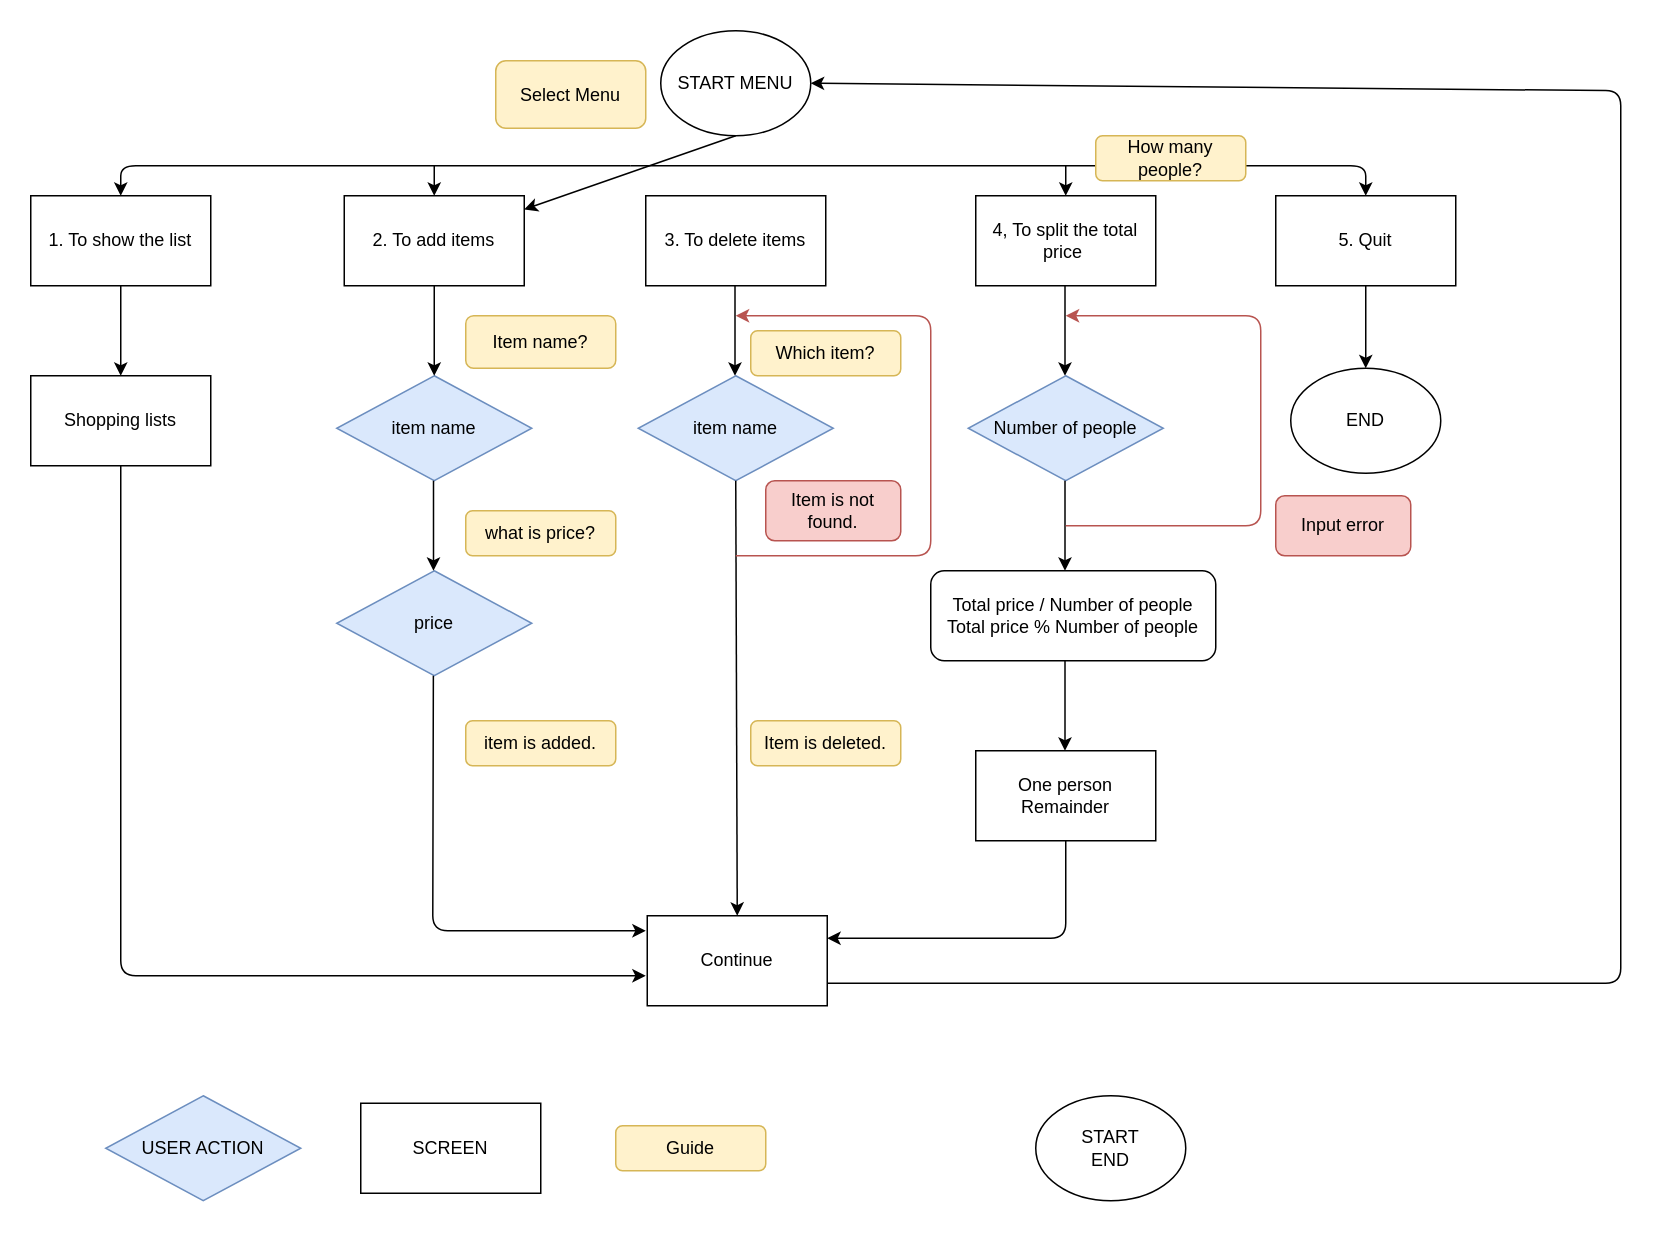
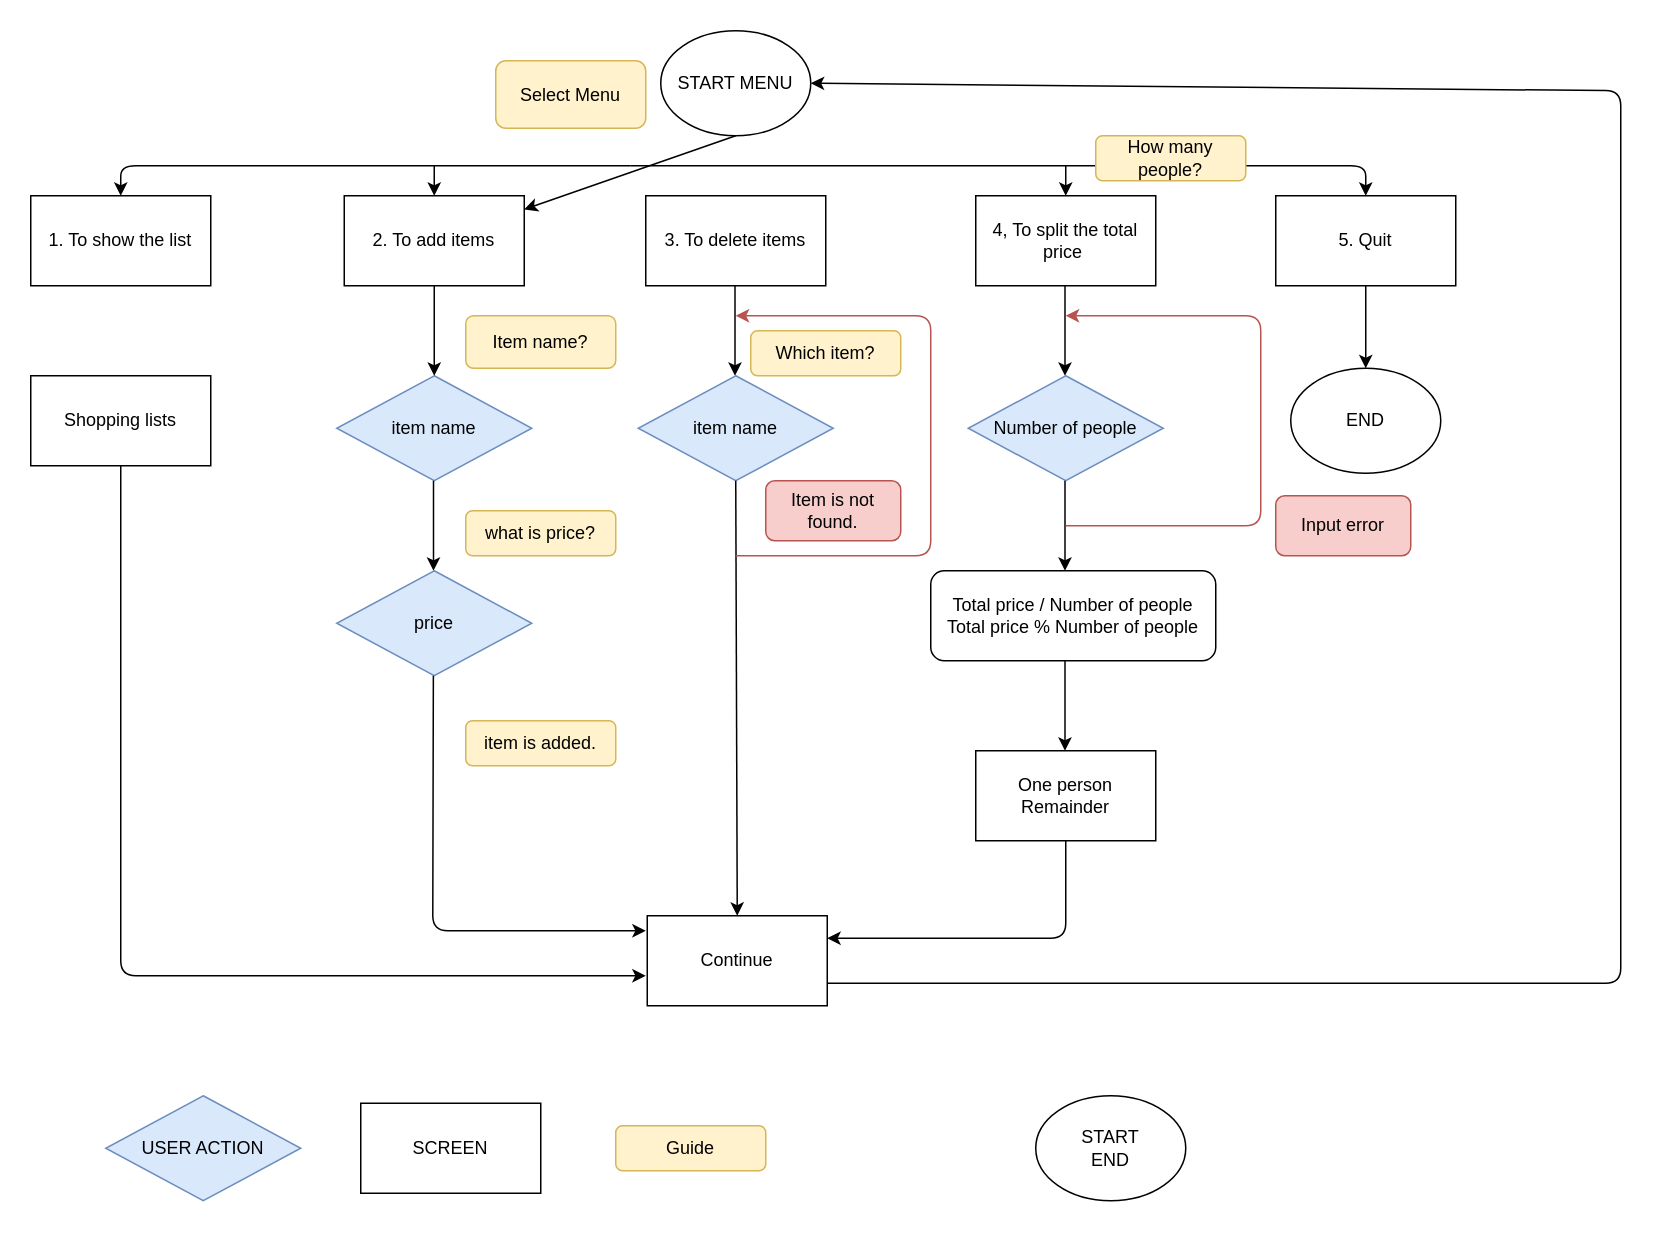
(121, 326) -> none
(826, 743) -> none
